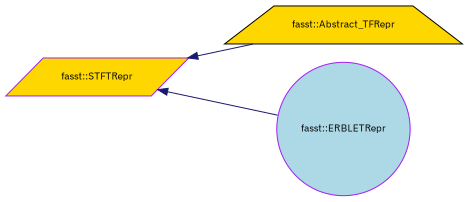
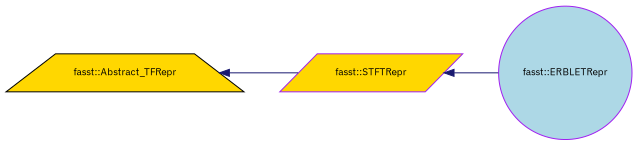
(225, 50) -> (264, 73)
